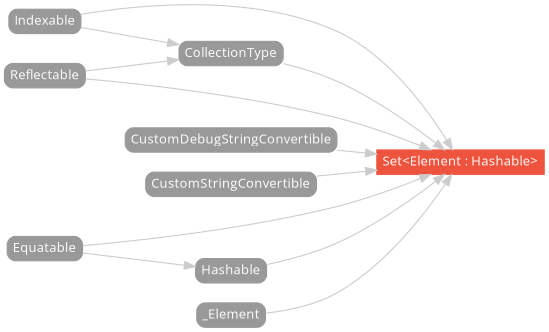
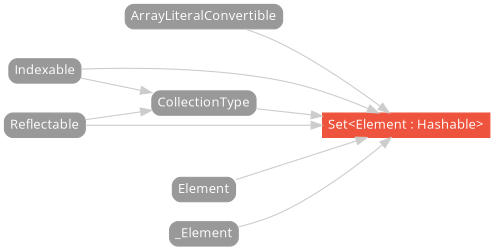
none -> (204, 17)
(231, 140) -> none
(231, 184) -> none
(45, 249) -> none
(231, 271) -> (204, 190)
